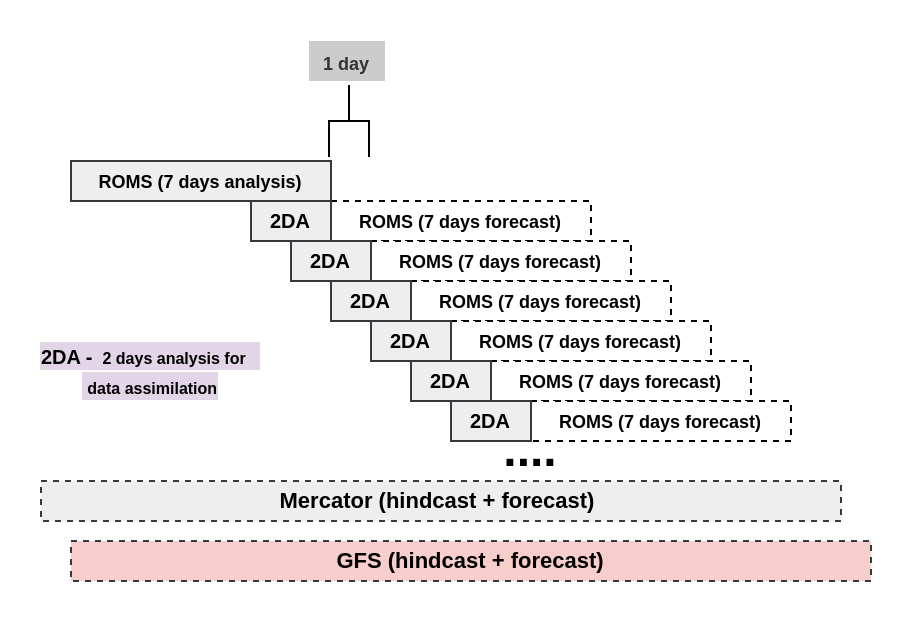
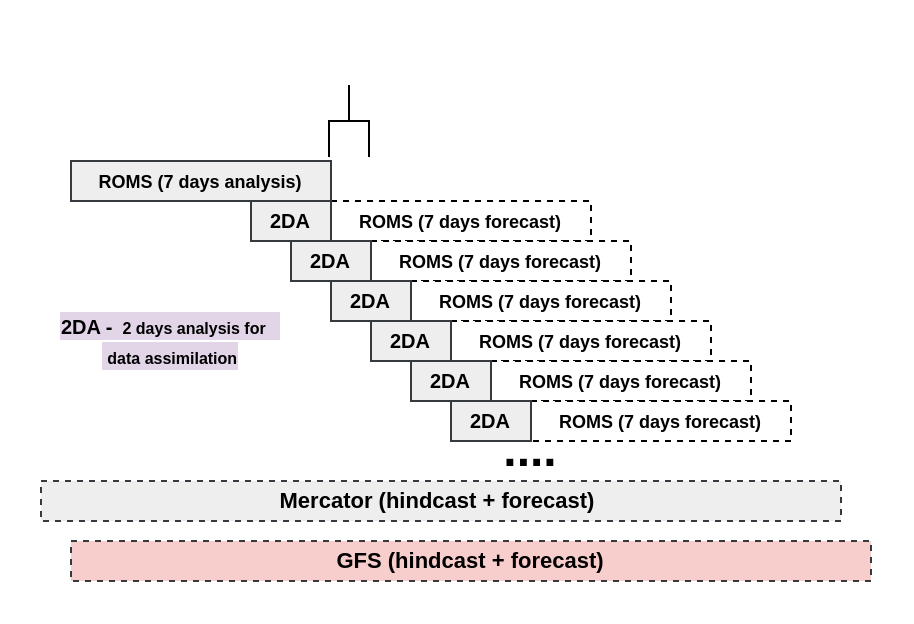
(347, 61) -> none
(151, 371) -> (171, 341)
